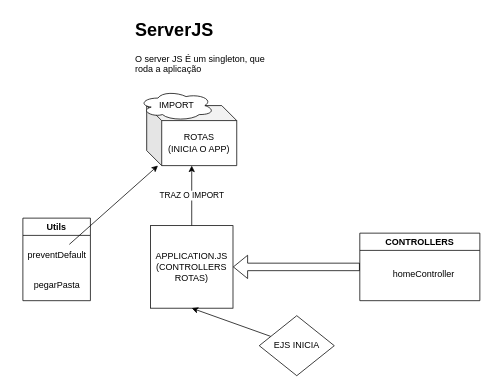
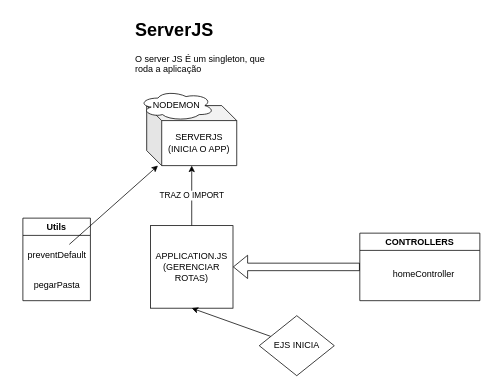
(177, 105) -> (177, 105)
(199, 143) -> (199, 143)
(192, 267) -> (192, 267)
